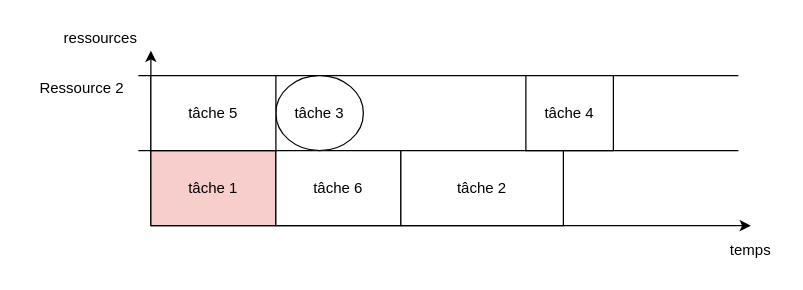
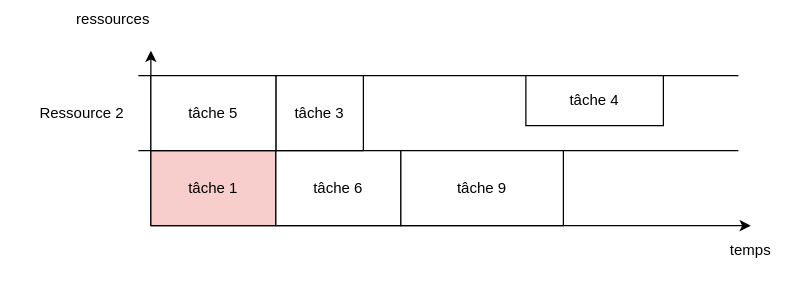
(101, 38) -> (113, 19)
(82, 88) -> (82, 113)
(319, 113) -> (319, 113)
(569, 113) -> (594, 101)
(482, 188) -> (482, 188)
